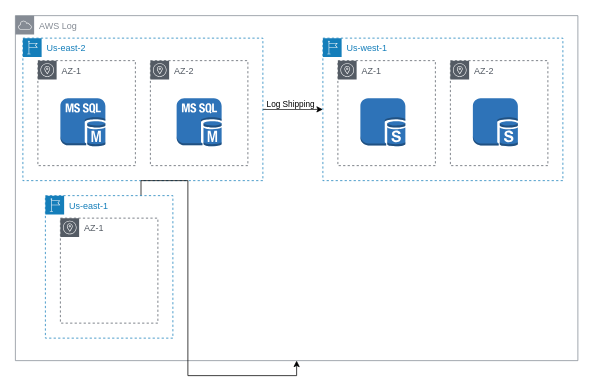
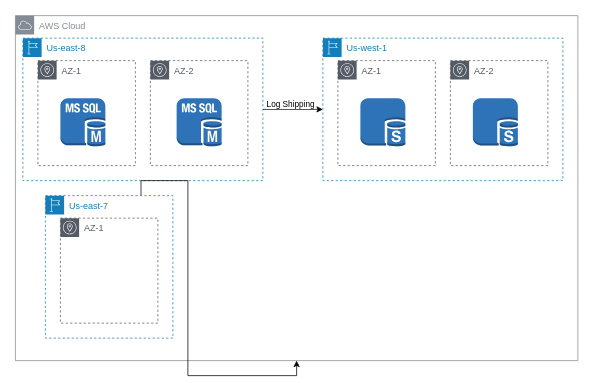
(56, 26) -> (60, 26)
(70, 49) -> (70, 49)
(92, 206) -> (92, 206)
